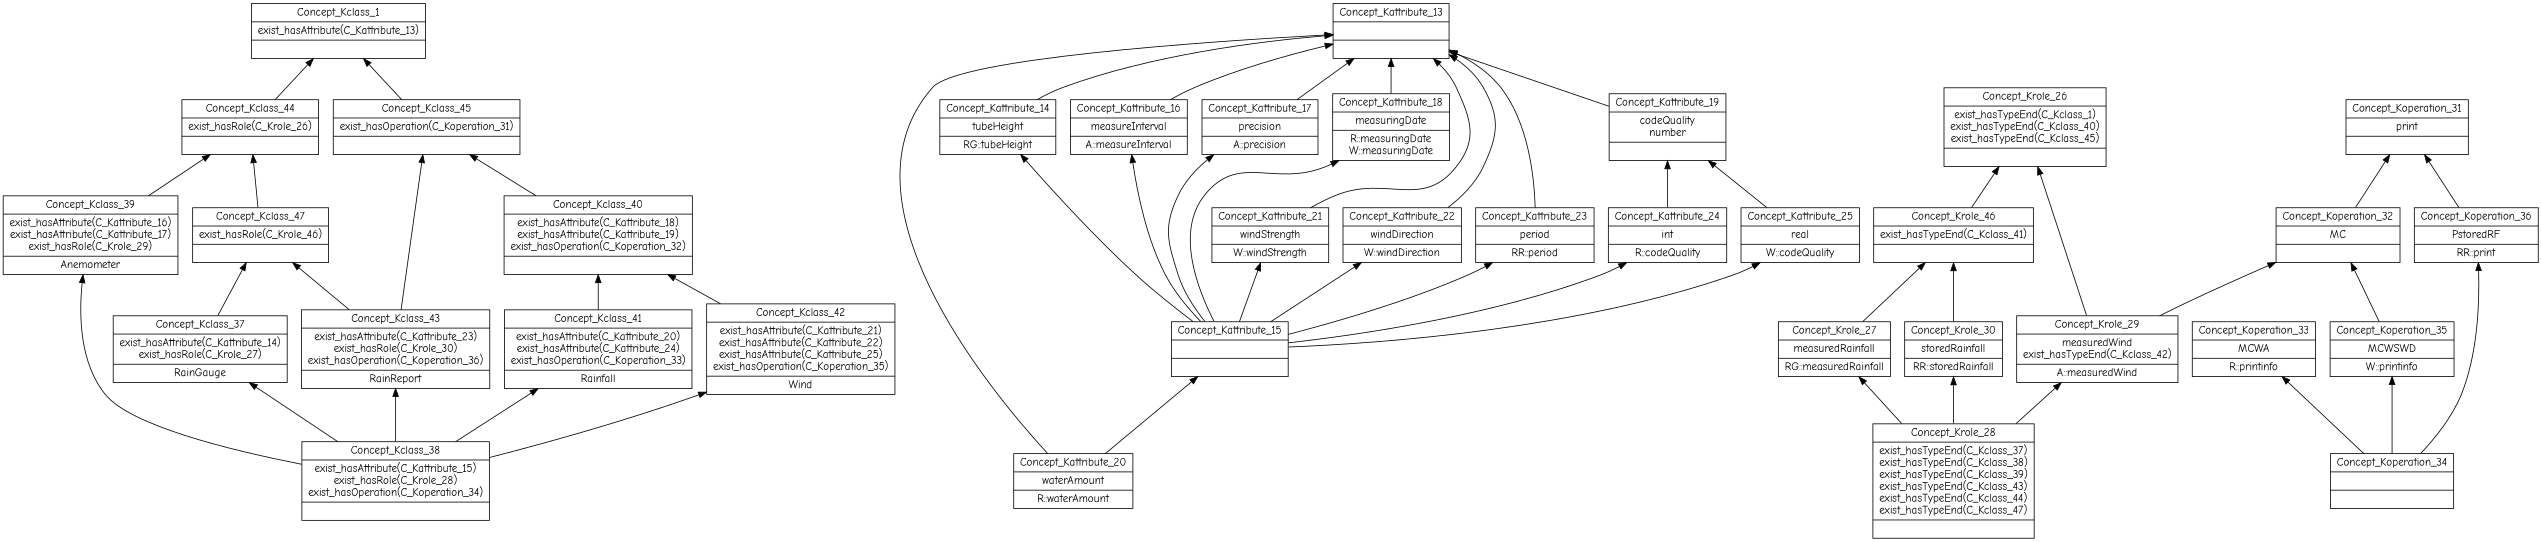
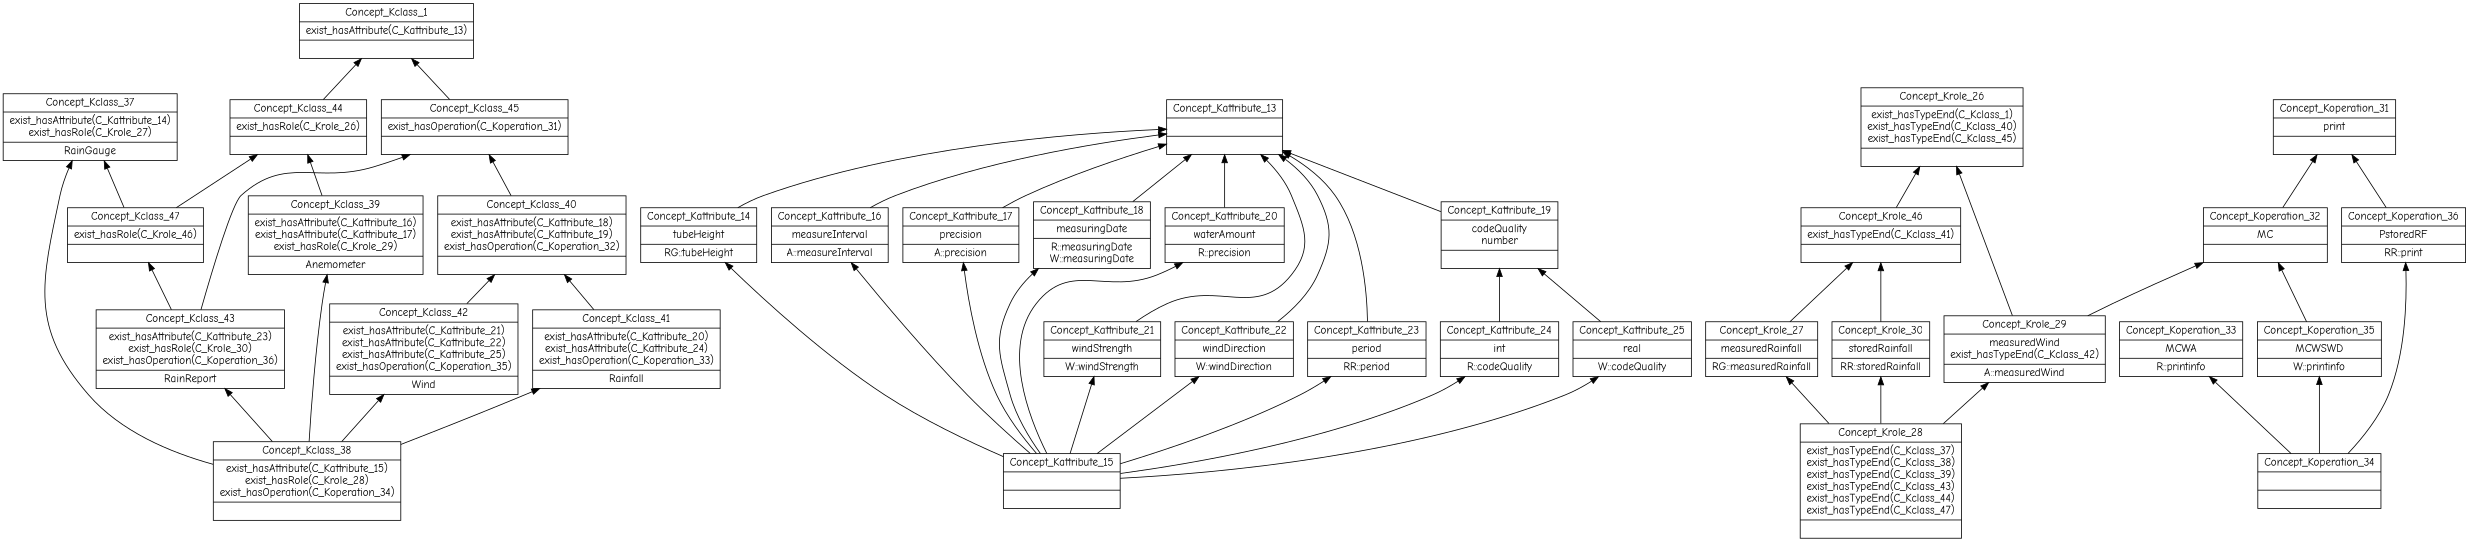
(230, 293) -> (116, 188)
(1148, 418) -> (1034, 307)
(1073, 499) -> (1225, 253)
